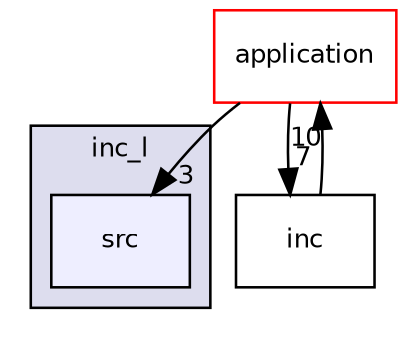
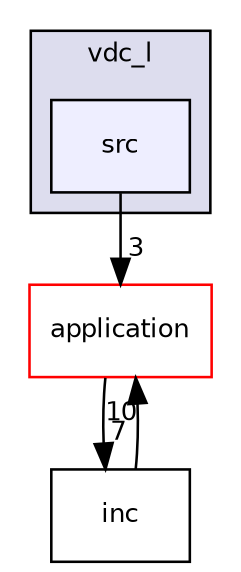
(193, 146) -> (121, 229)
(121, 150) -> (121, 55)
